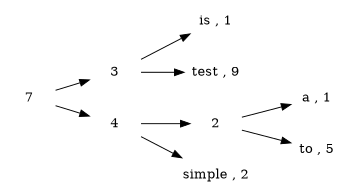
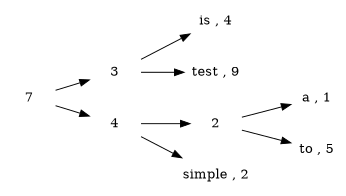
(216, 21) -> (216, 21)
